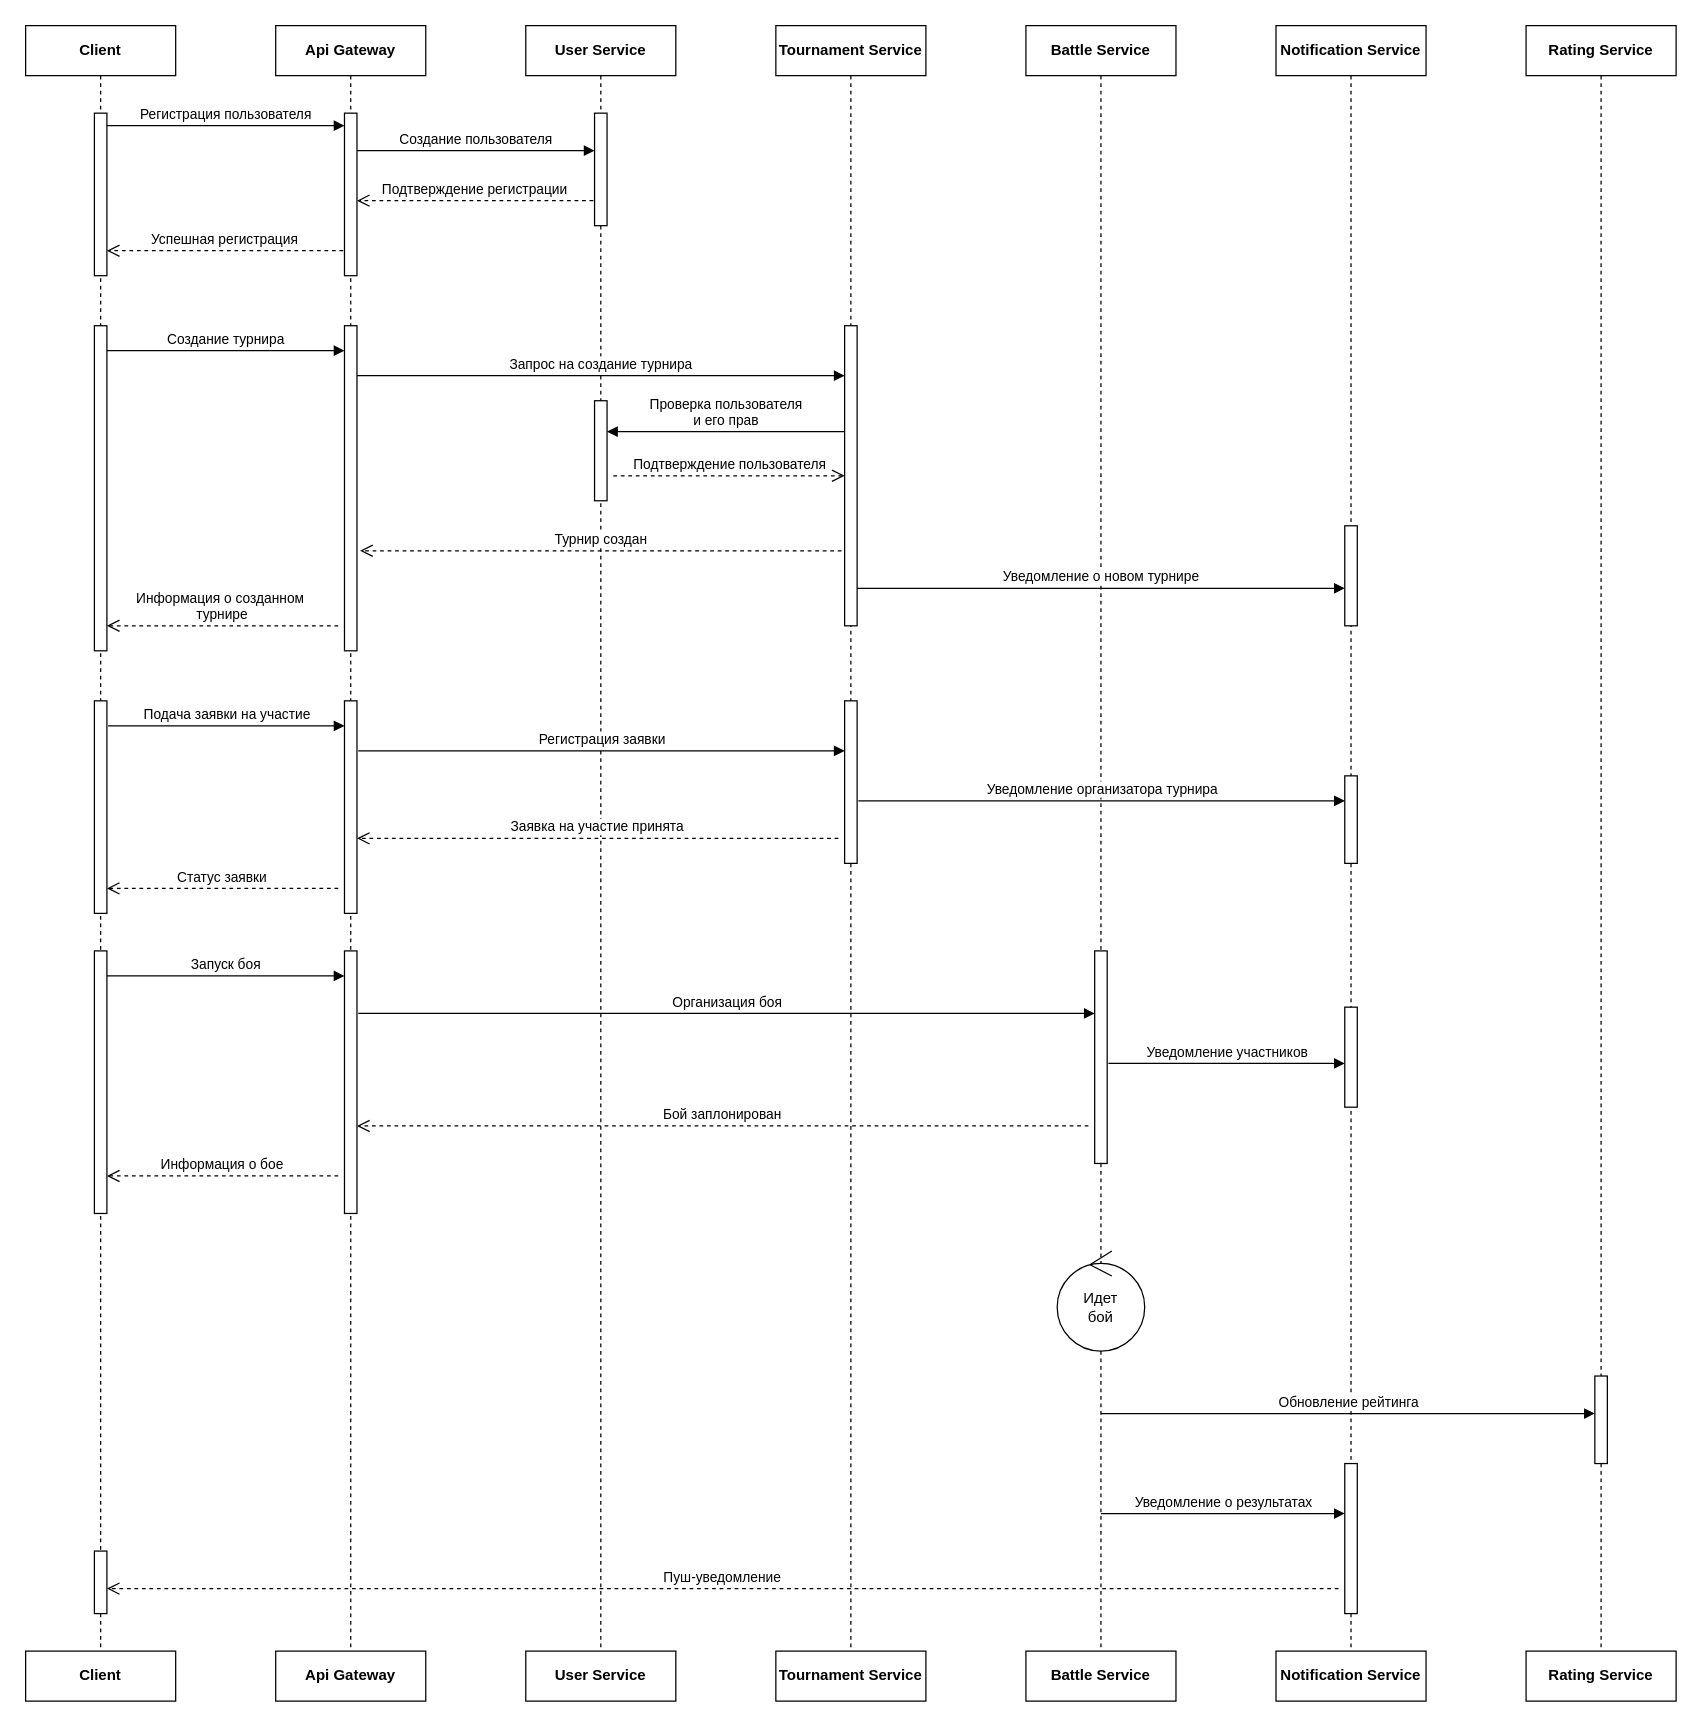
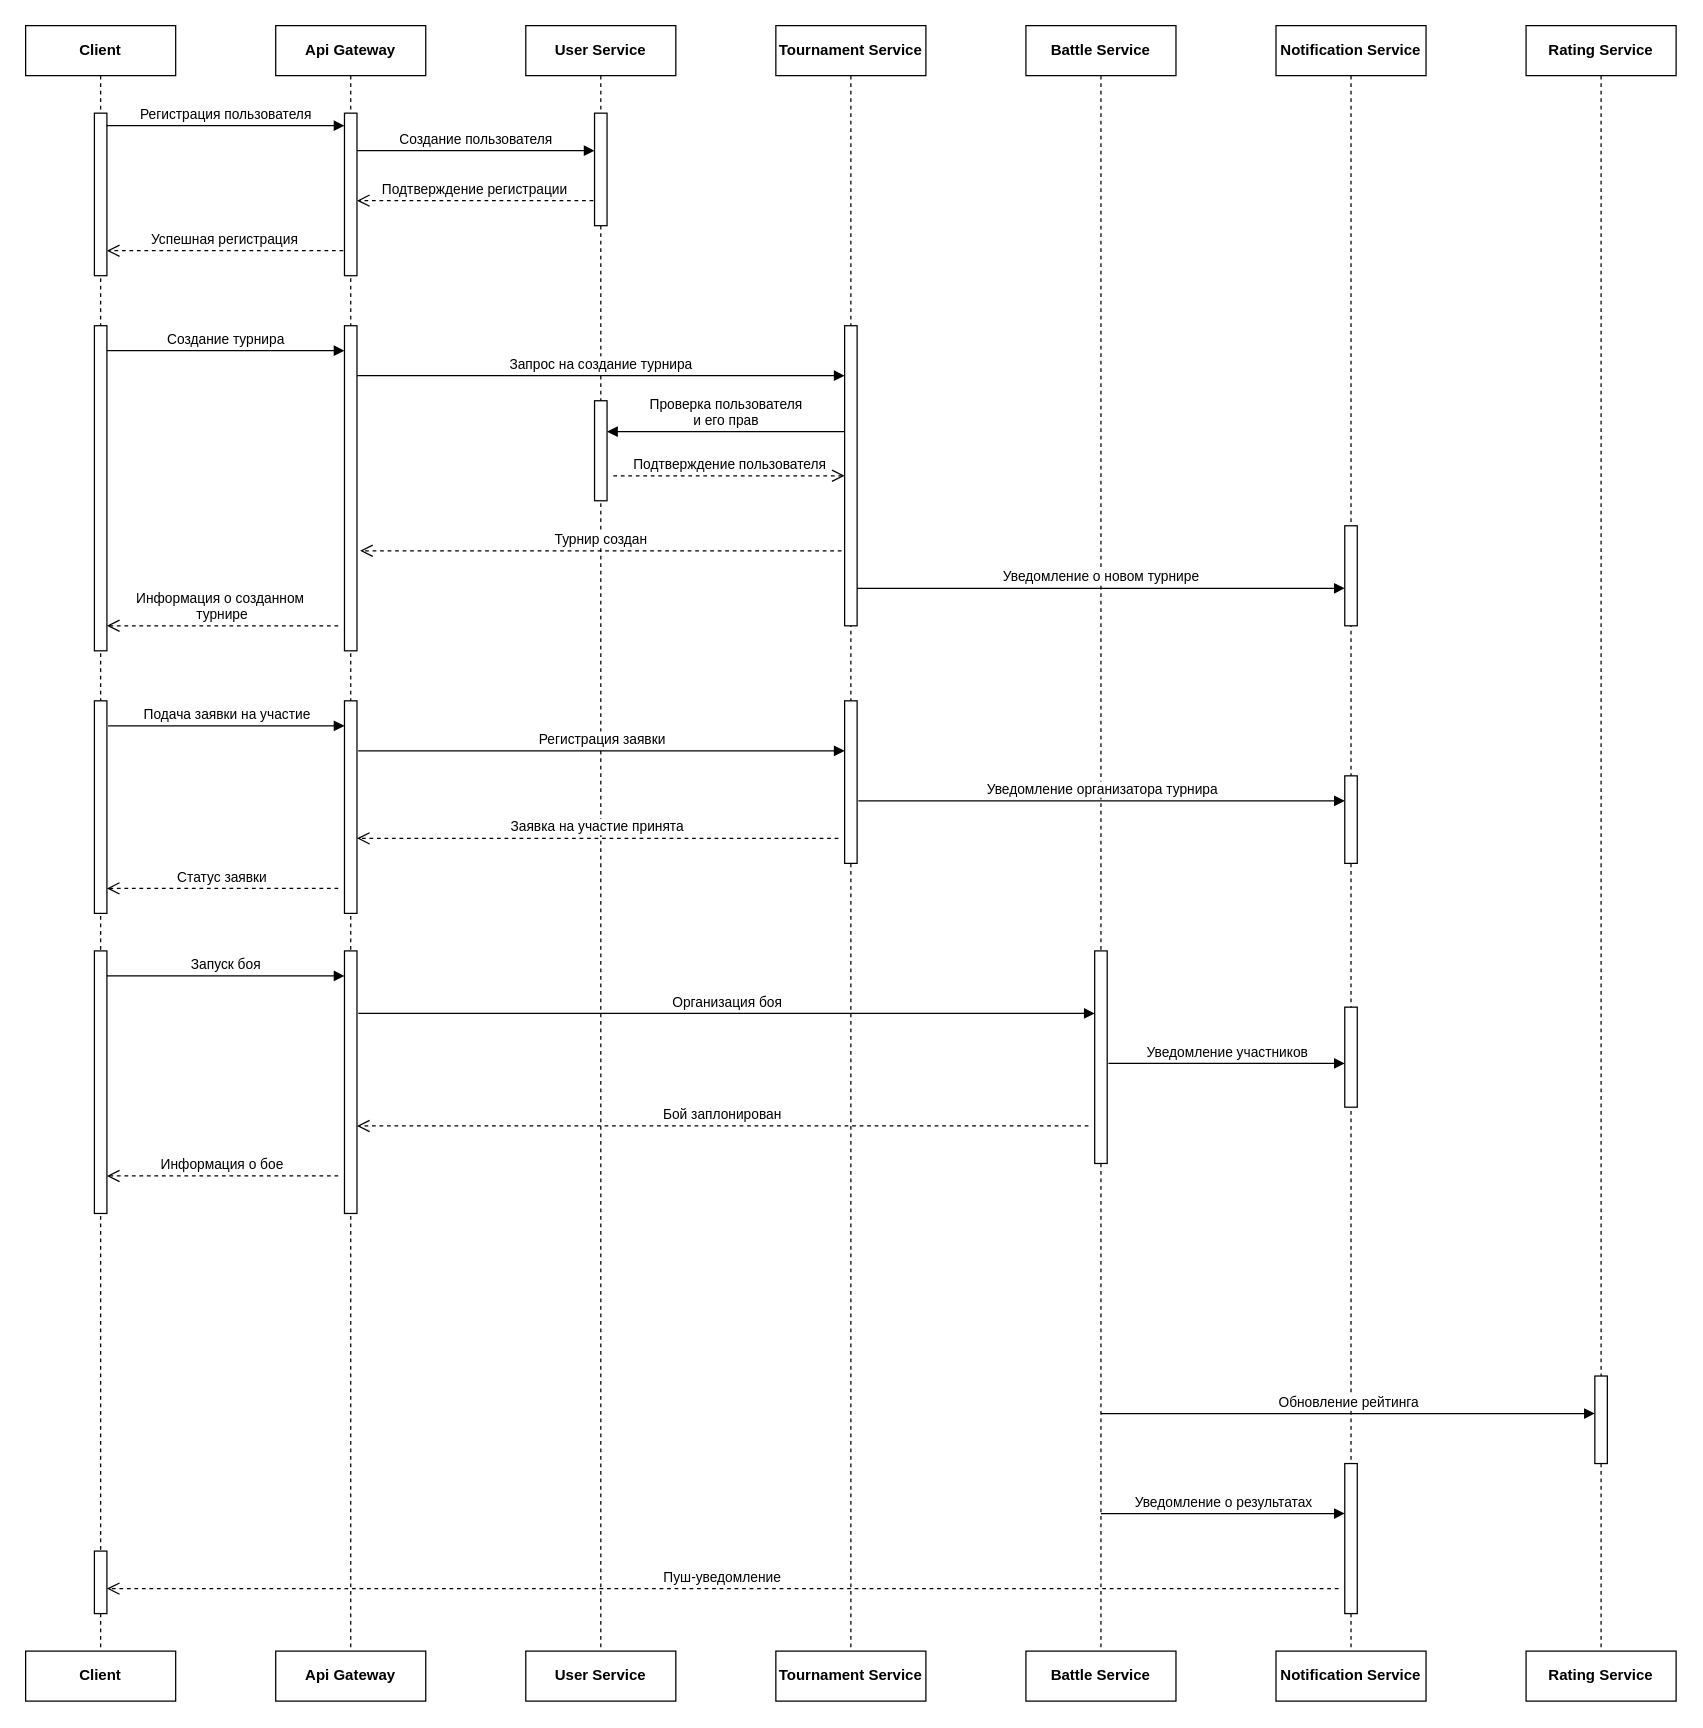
(1101, 1301) -> none
